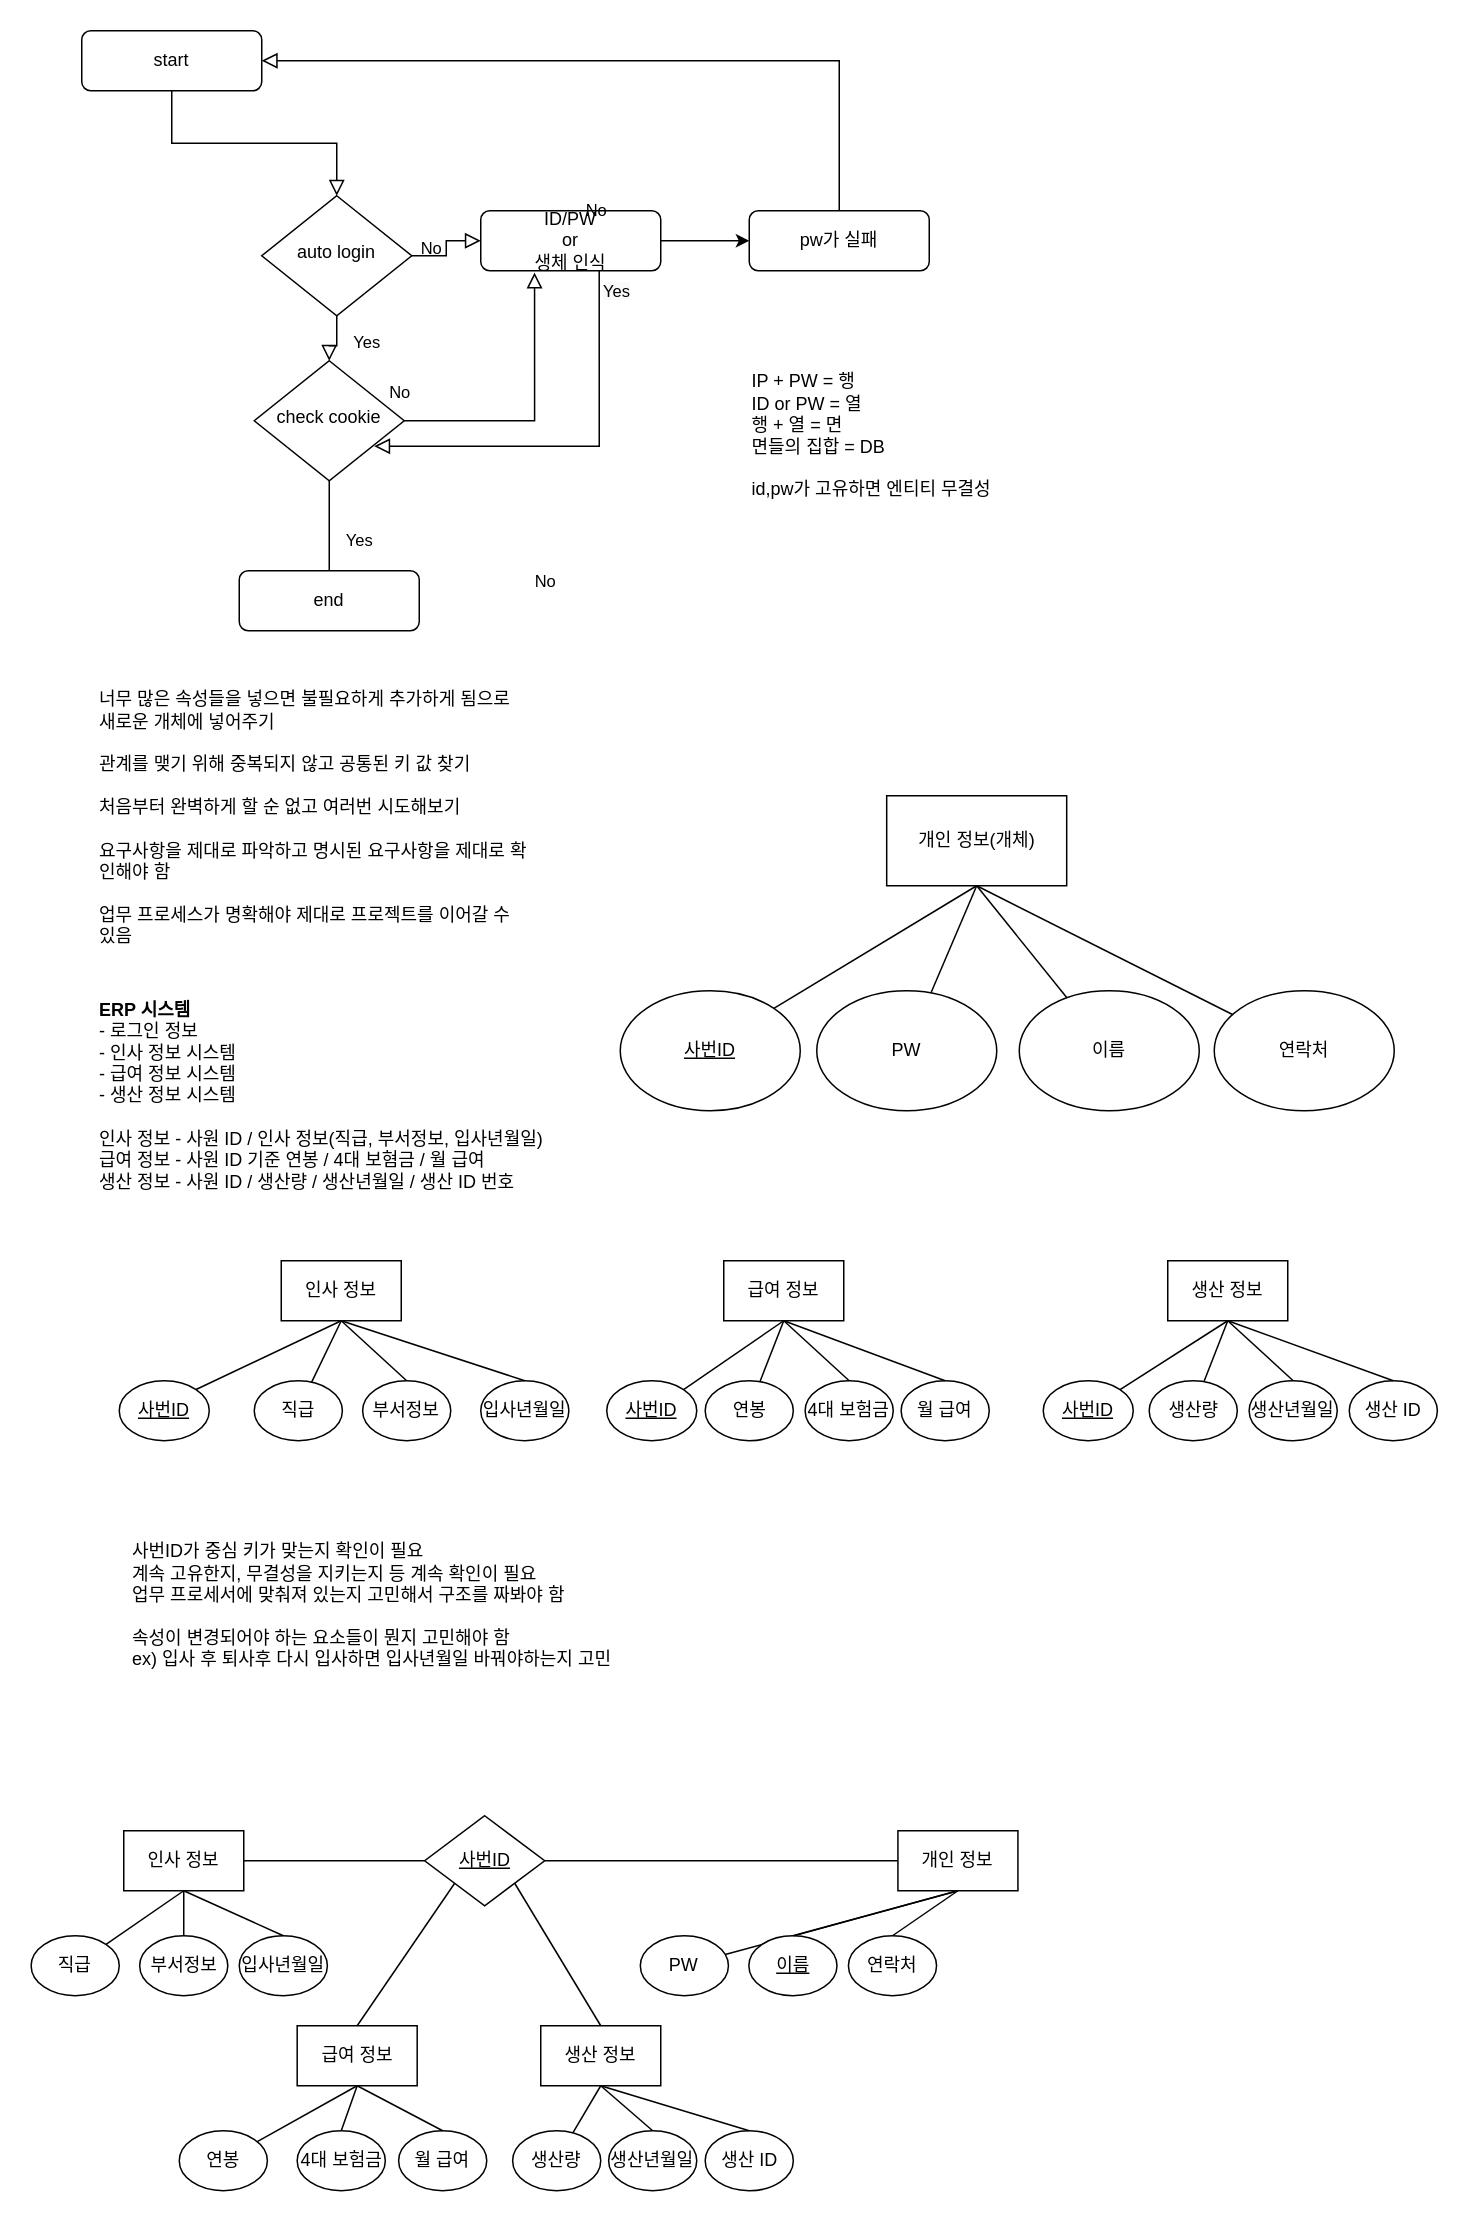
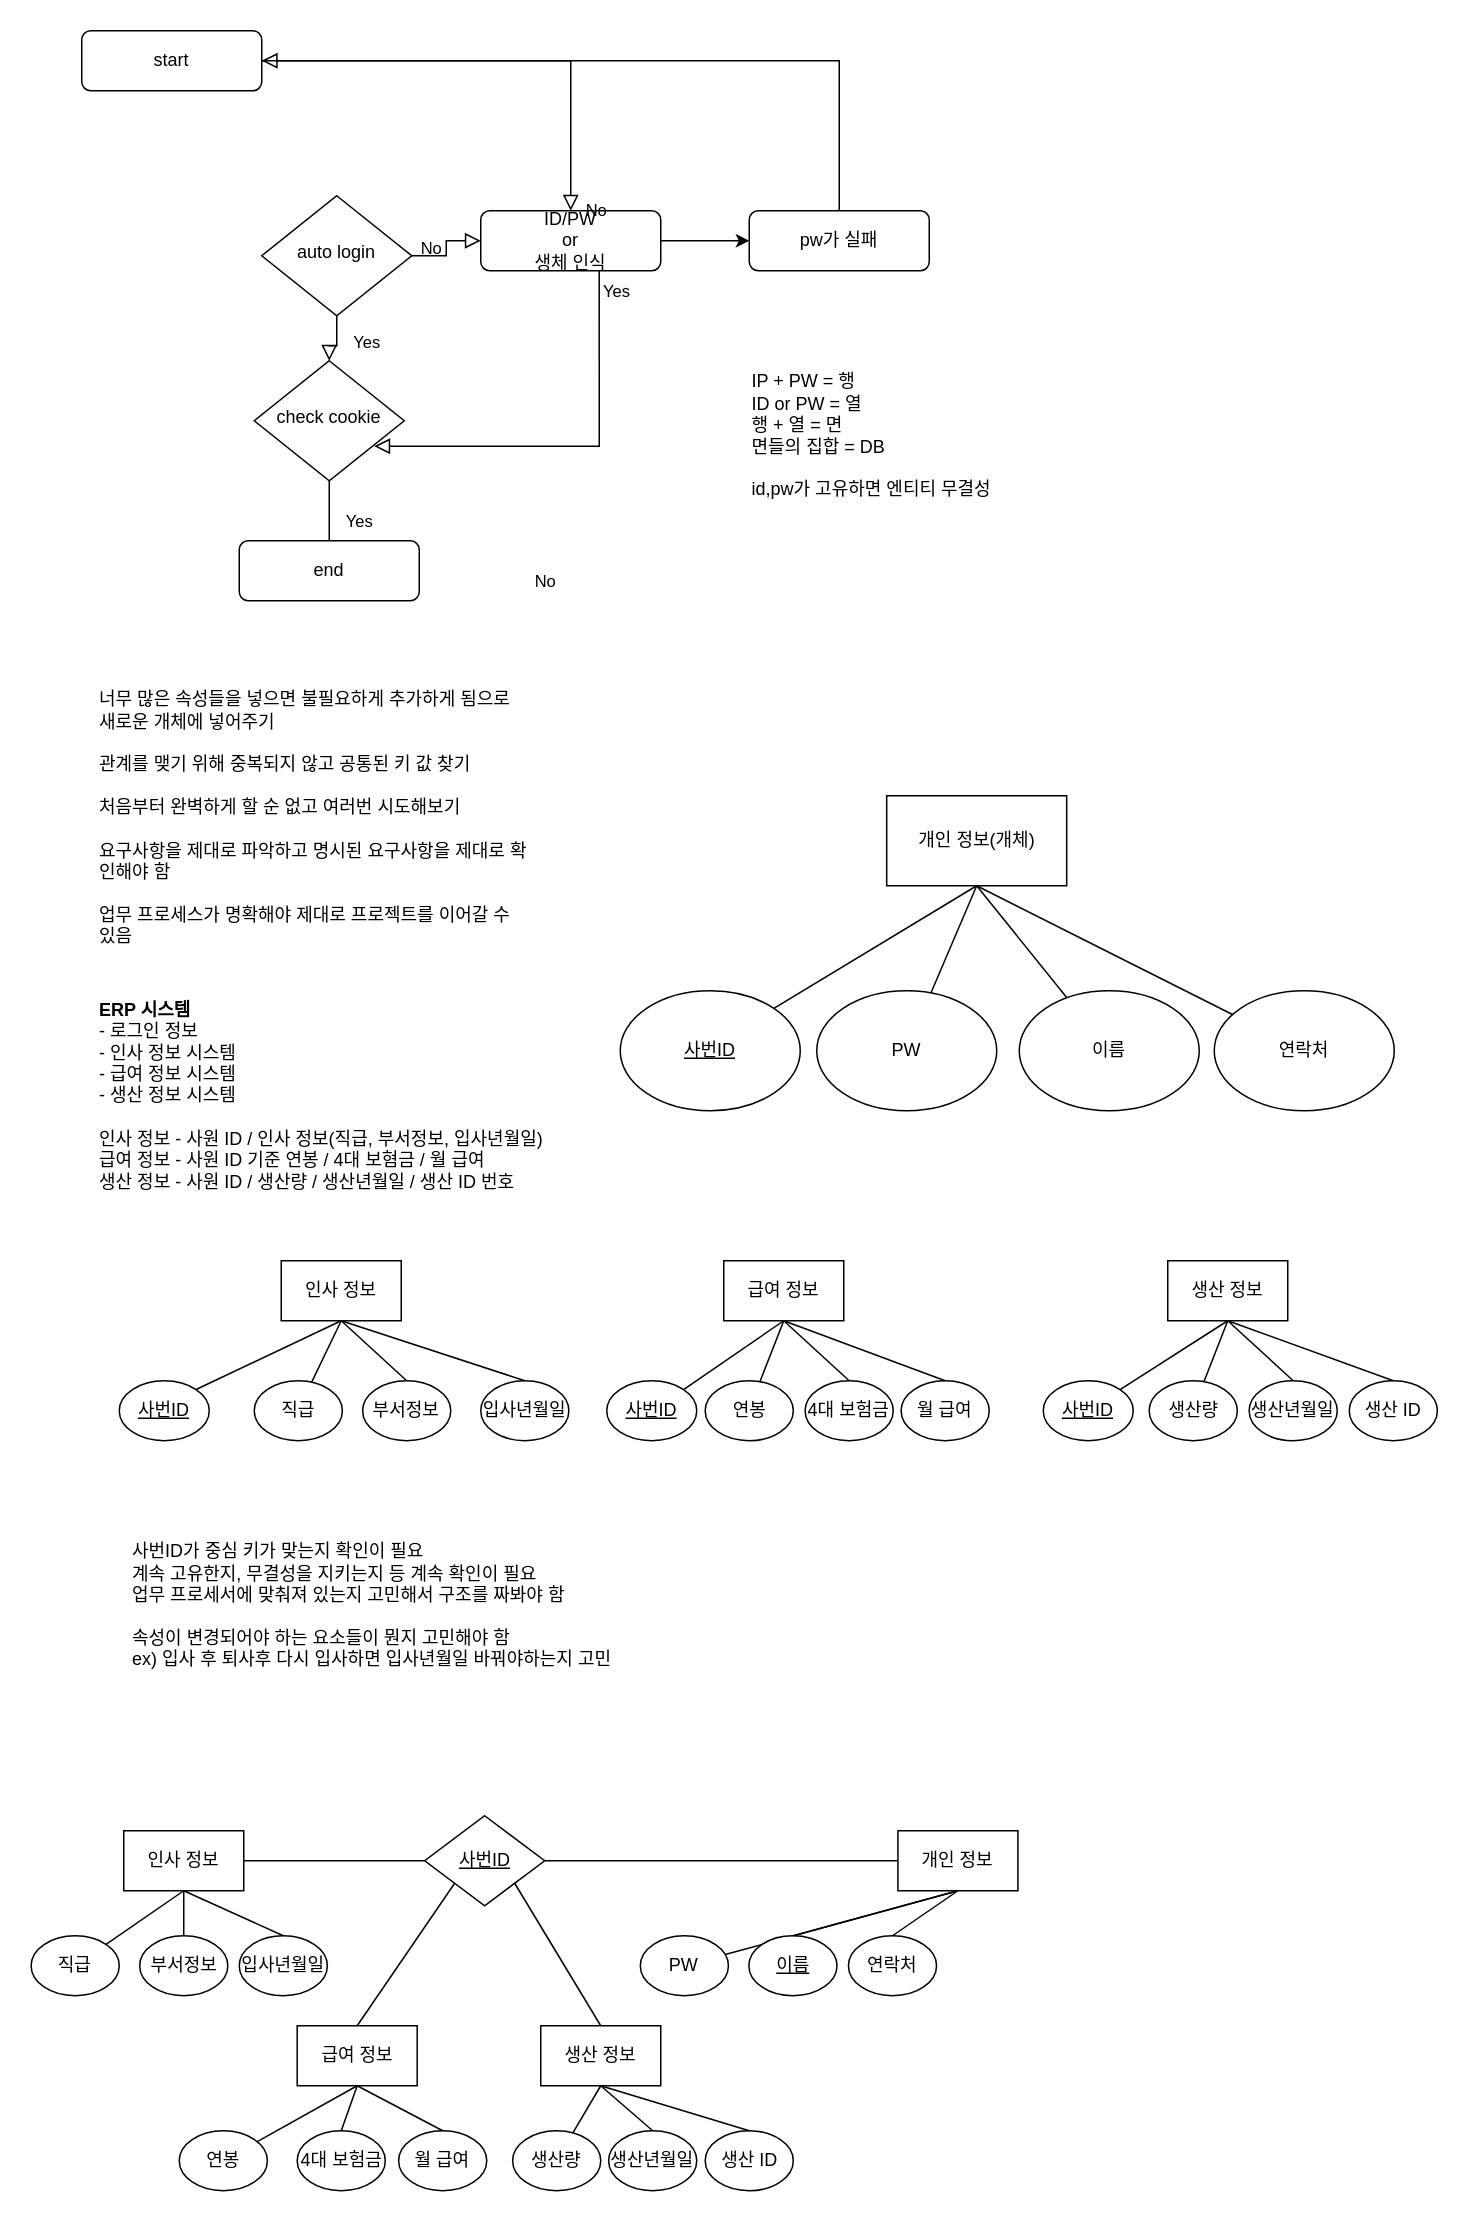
(247, 143) -> (571, 128)
(535, 420) -> none
(329, 601) -> (329, 571)
